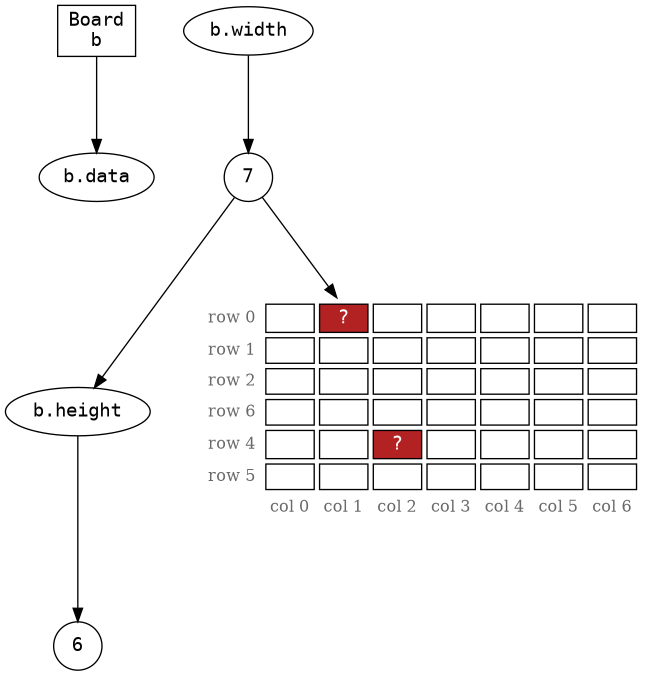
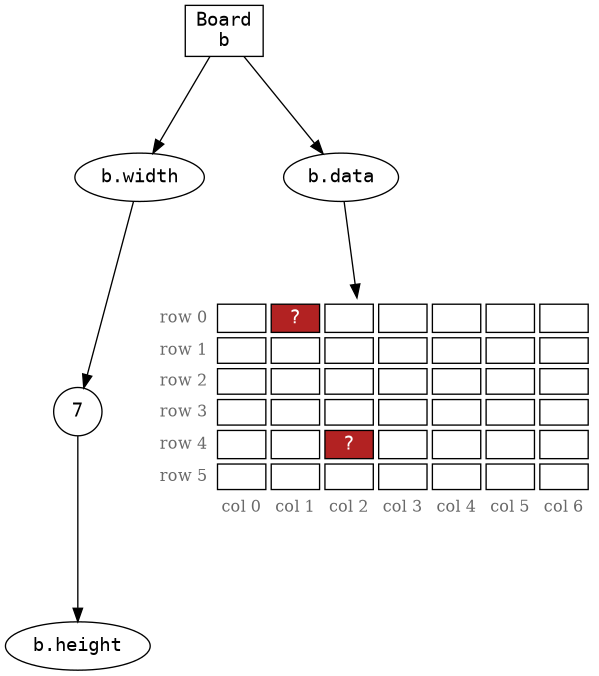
none -> (185, 99)
(295, 242) -> (350, 243)
(232, 412) -> (184, 412)
(78, 646) -> none
